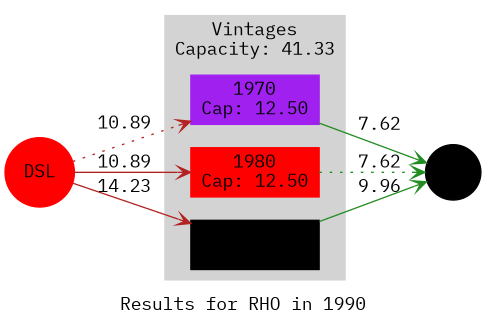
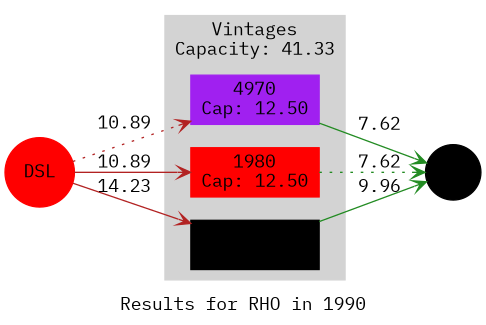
(255, 100) -> (255, 100)
